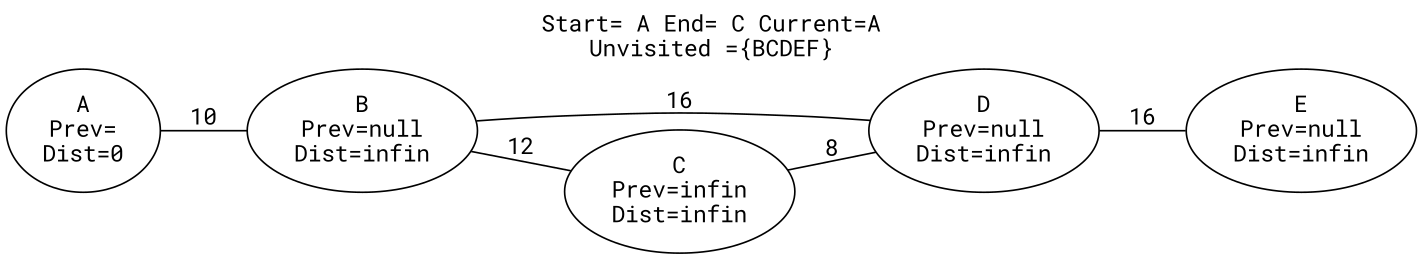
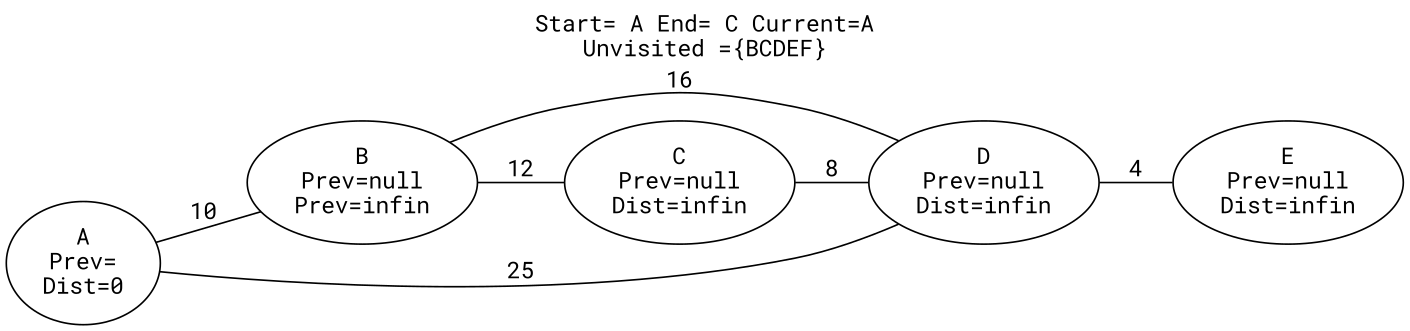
(1143, 118) -> (1136, 170)
(362, 131) -> (362, 183)
(680, 192) -> (680, 183)
none -> (532, 285)
